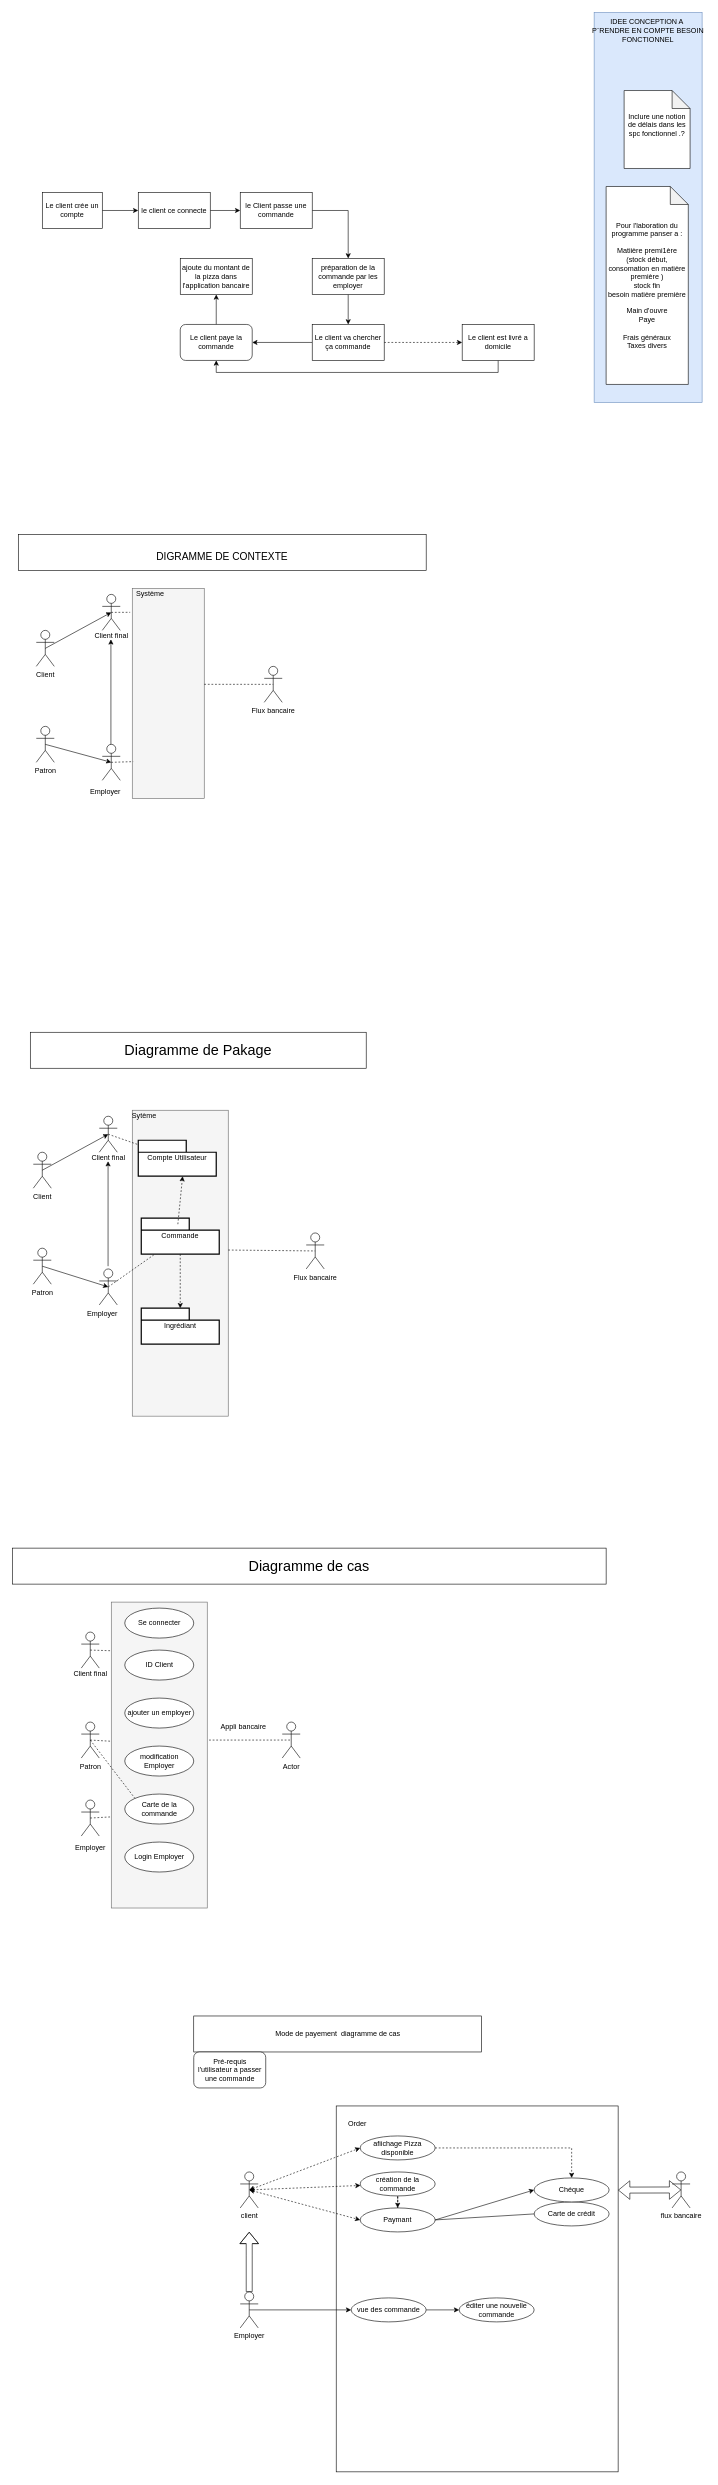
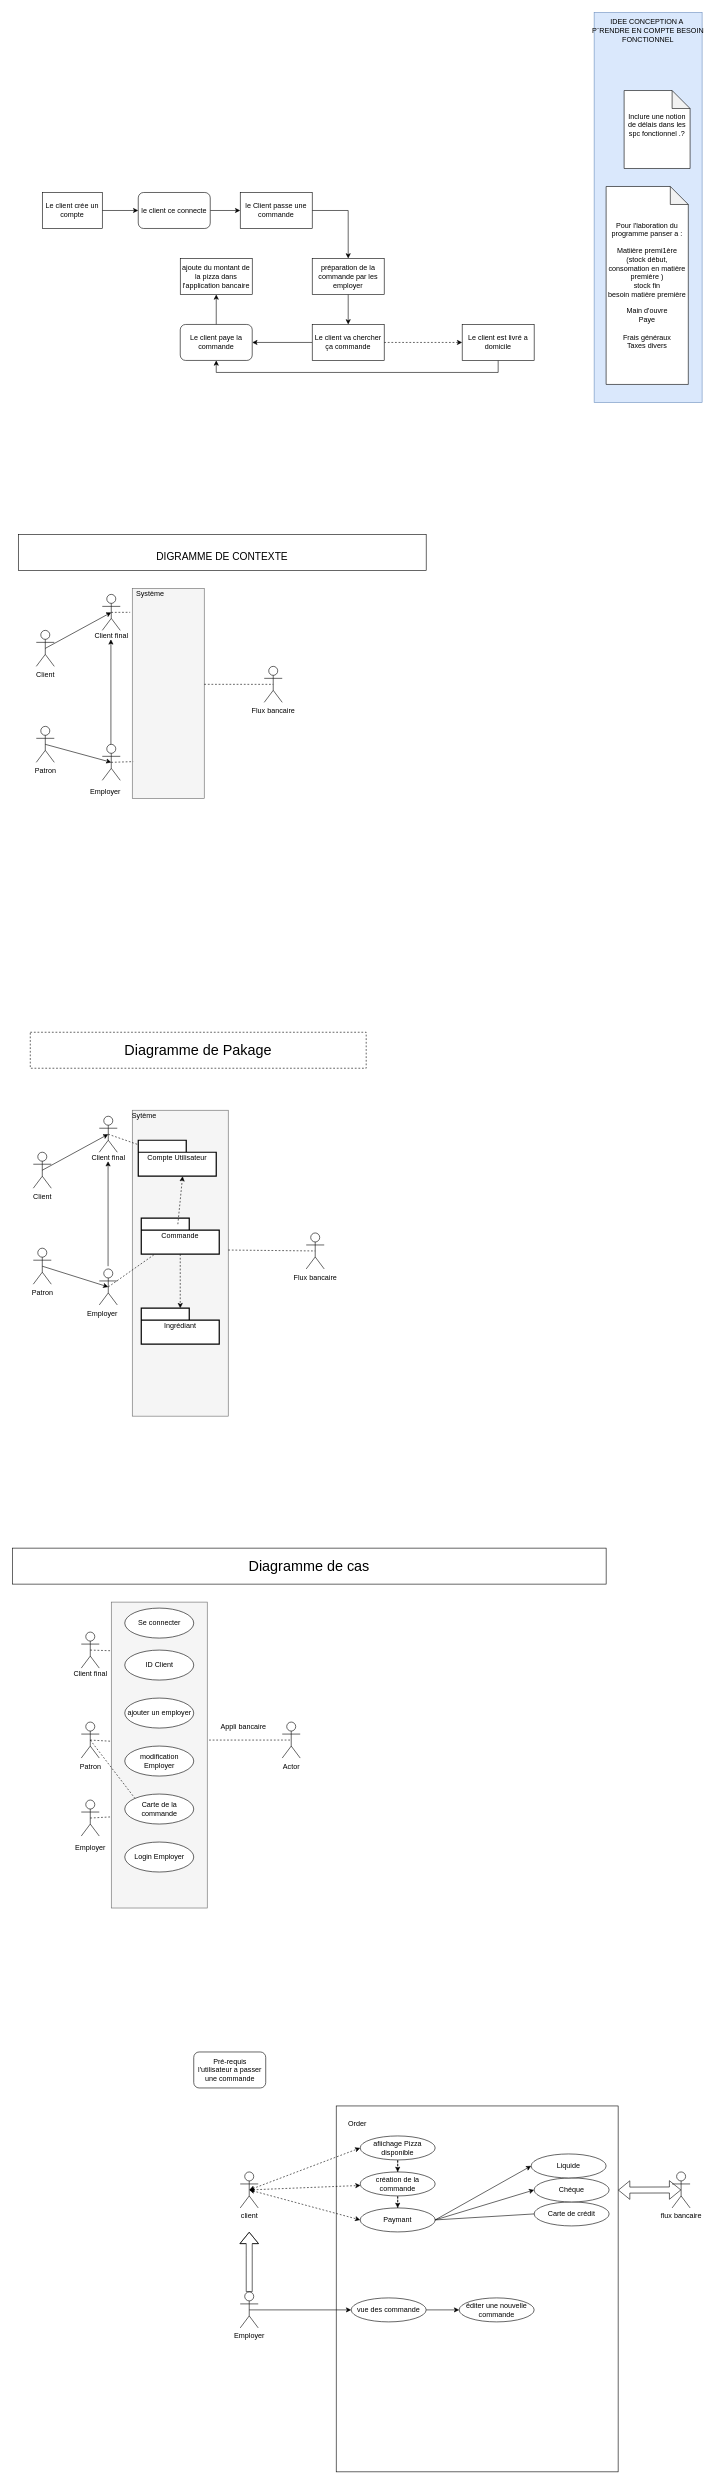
(174, 210) -> (174, 210)
(198, 1050) -> (198, 1050)
(338, 2034) -> none
(572, 2158) -> (398, 2168)
none -> (569, 2166)
none -> (484, 2193)
